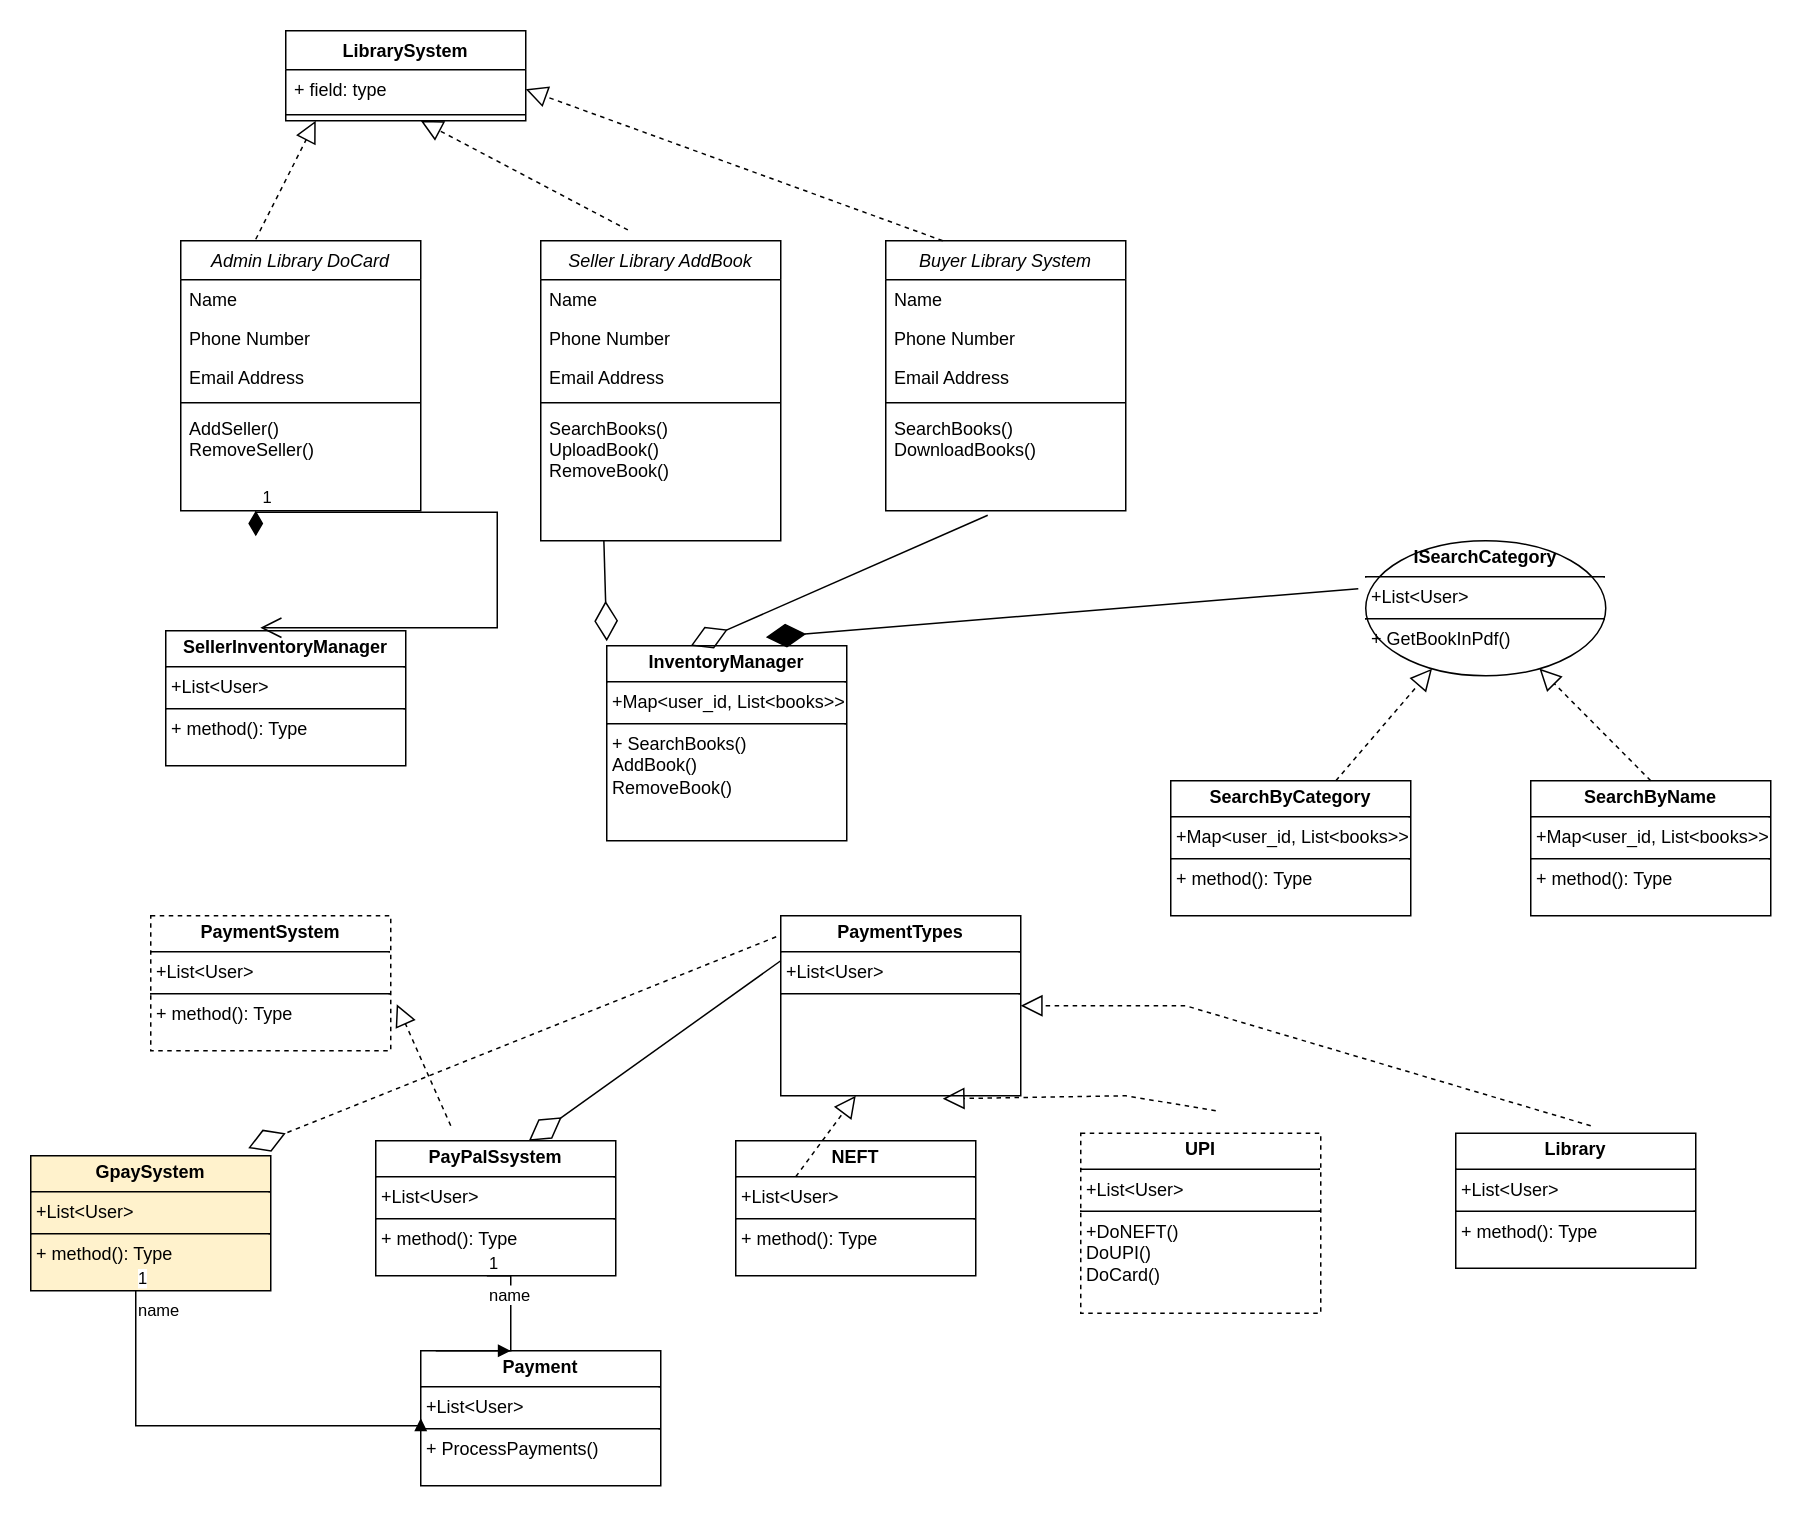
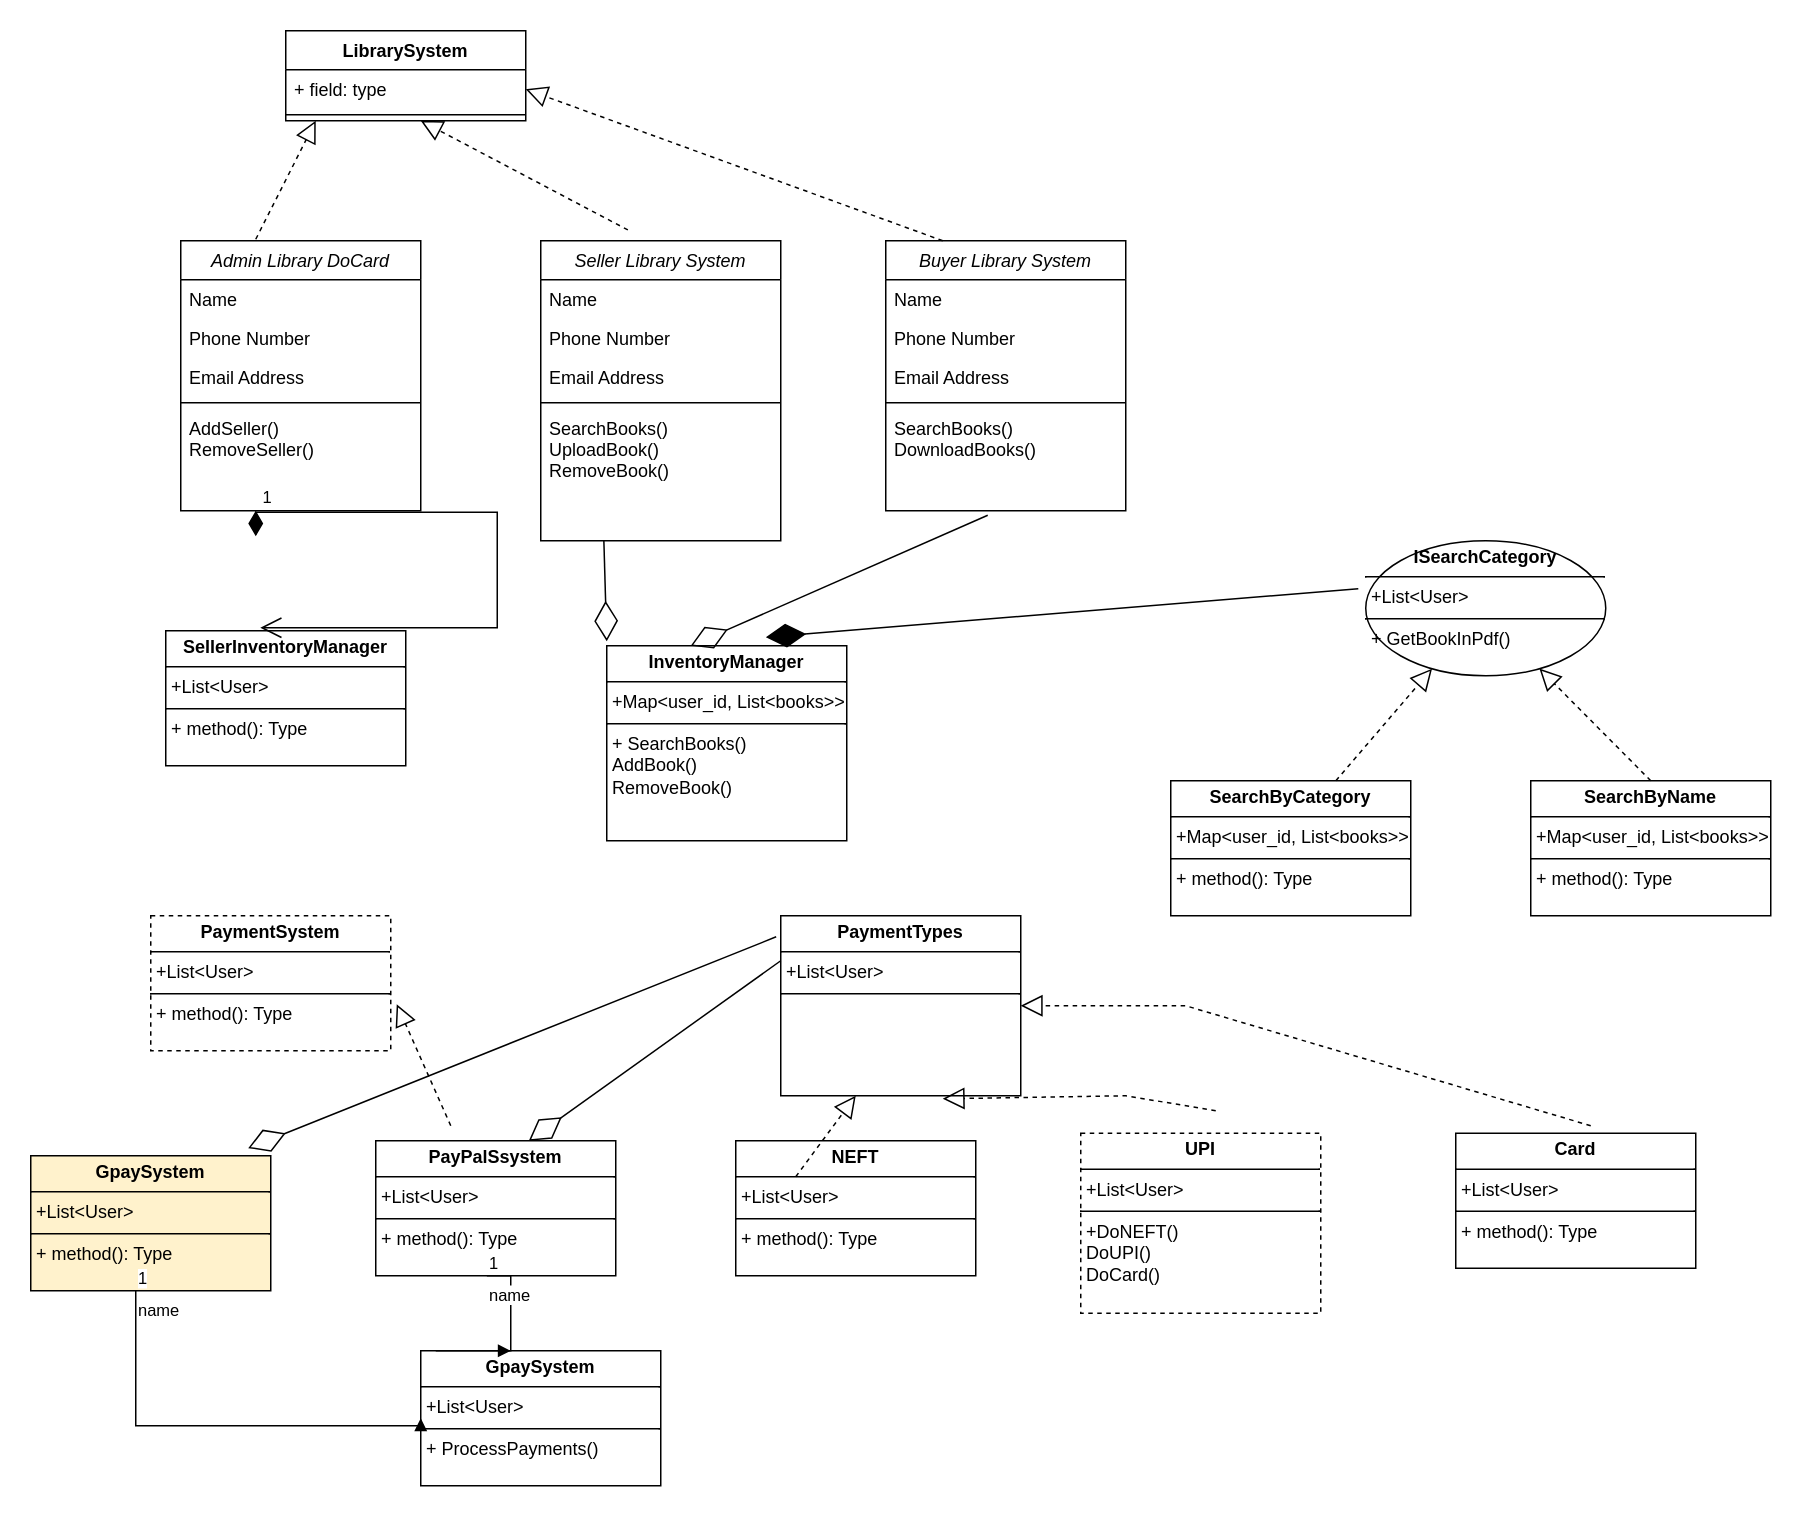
(660, 261) -> (660, 261)
(529, 1036) -> (529, 1036)
(1529, 1166) -> (1529, 1166)
(514, 1383) -> (514, 1383)
